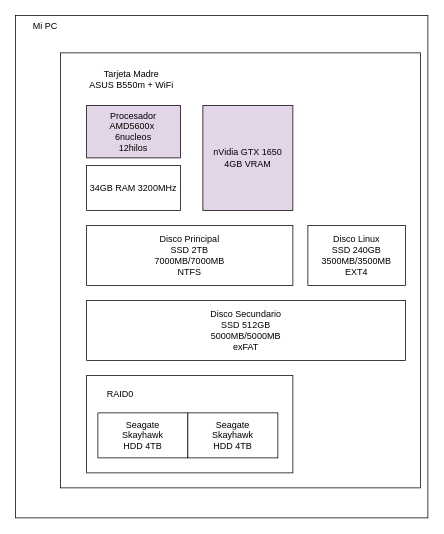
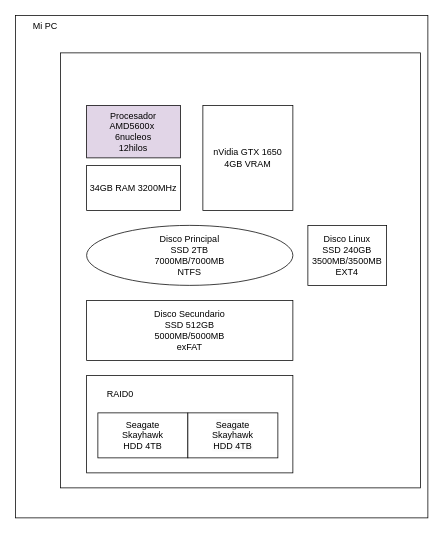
(132, 79) -> none
(248, 158) -> (248, 158)
(190, 255) -> (190, 255)
(357, 255) -> (347, 255)
(246, 330) -> (190, 330)
